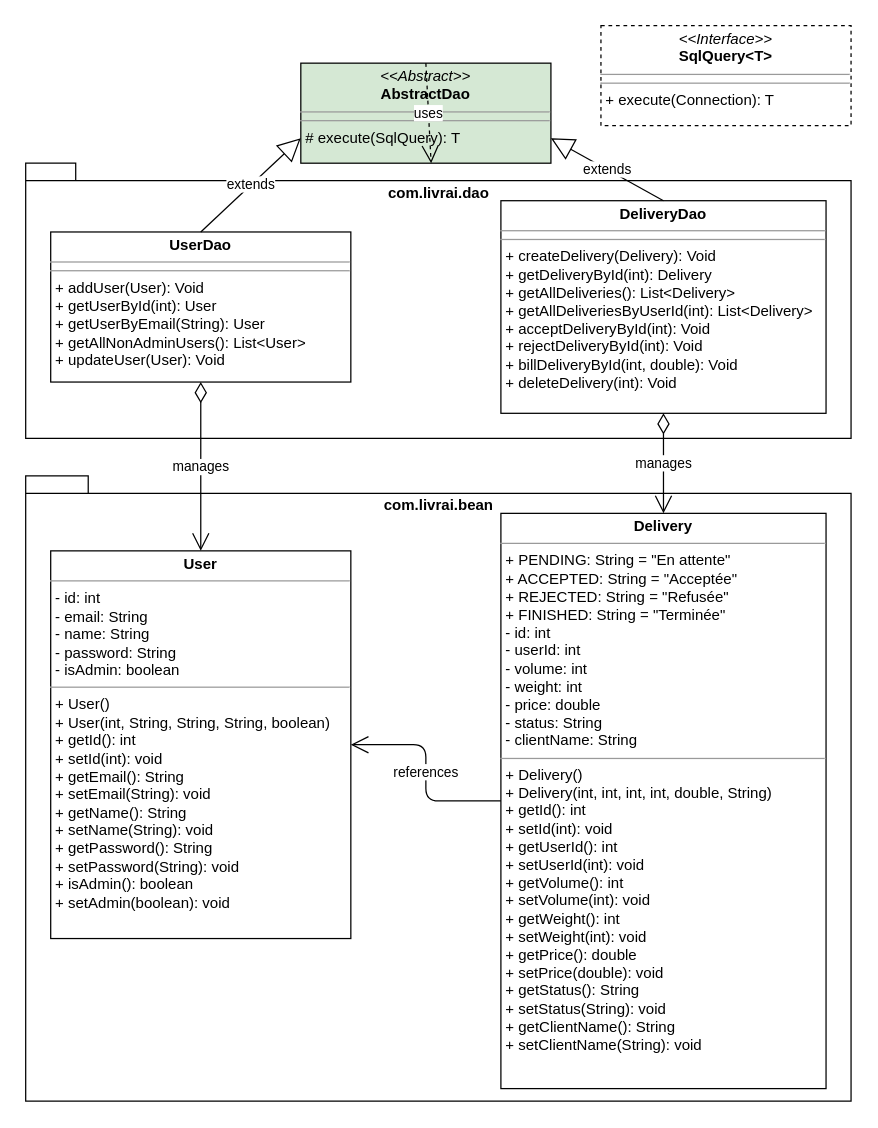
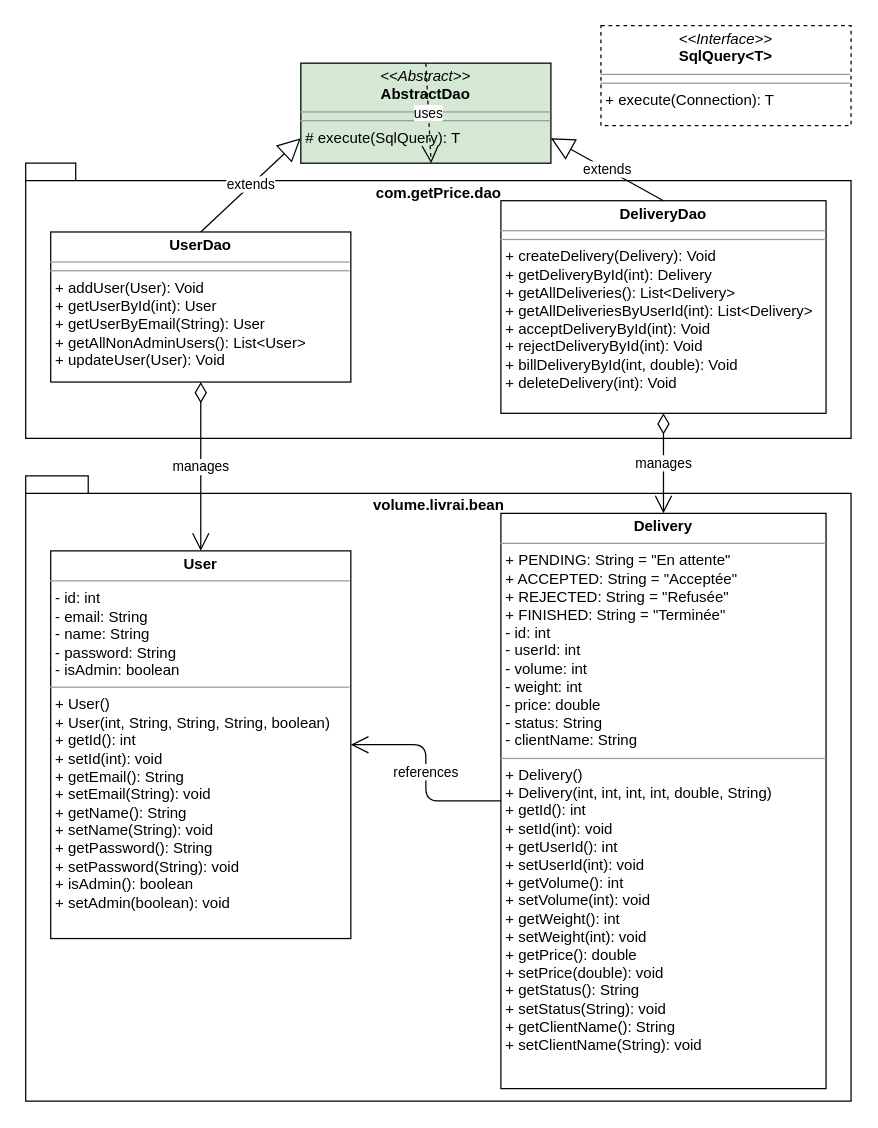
(439, 193) -> (439, 193)
(439, 506) -> (439, 506)
